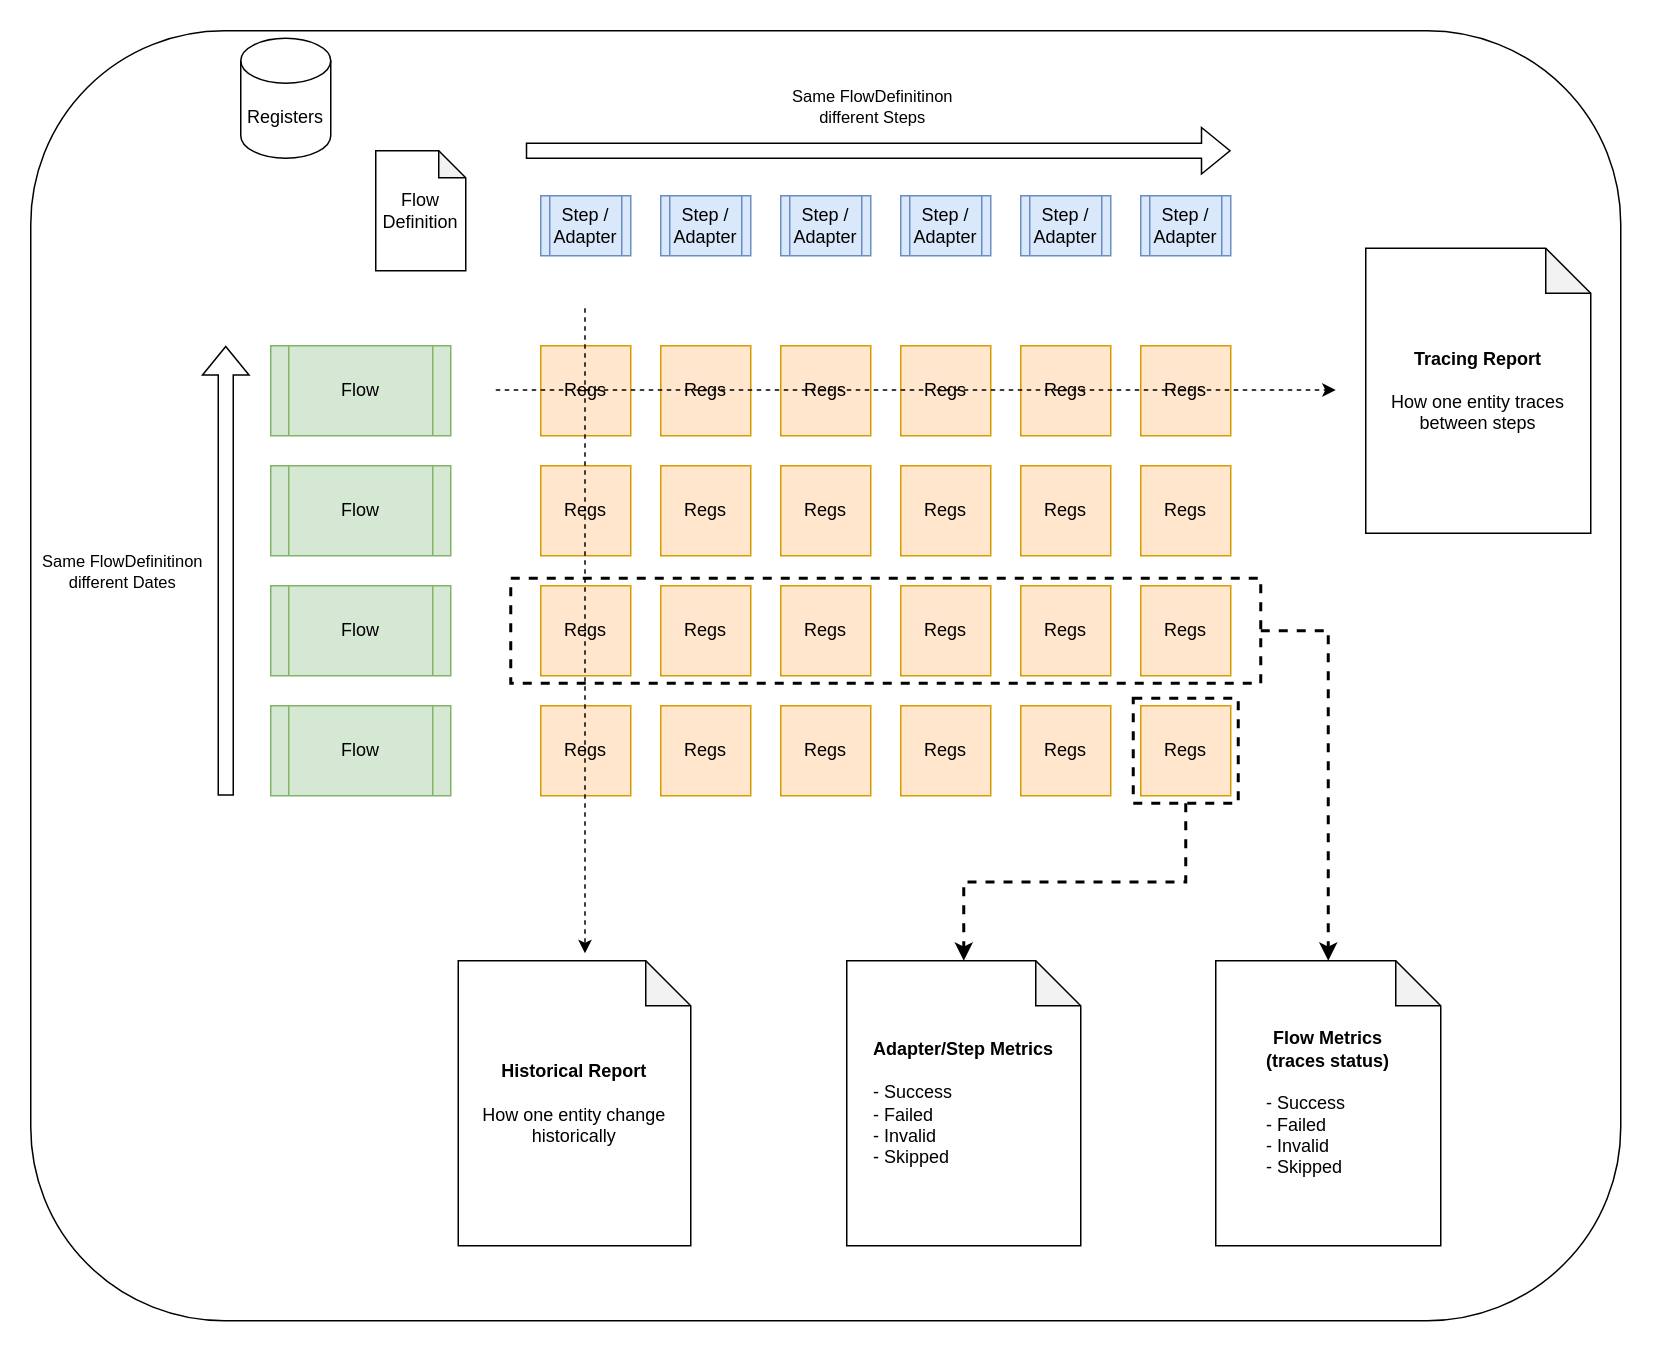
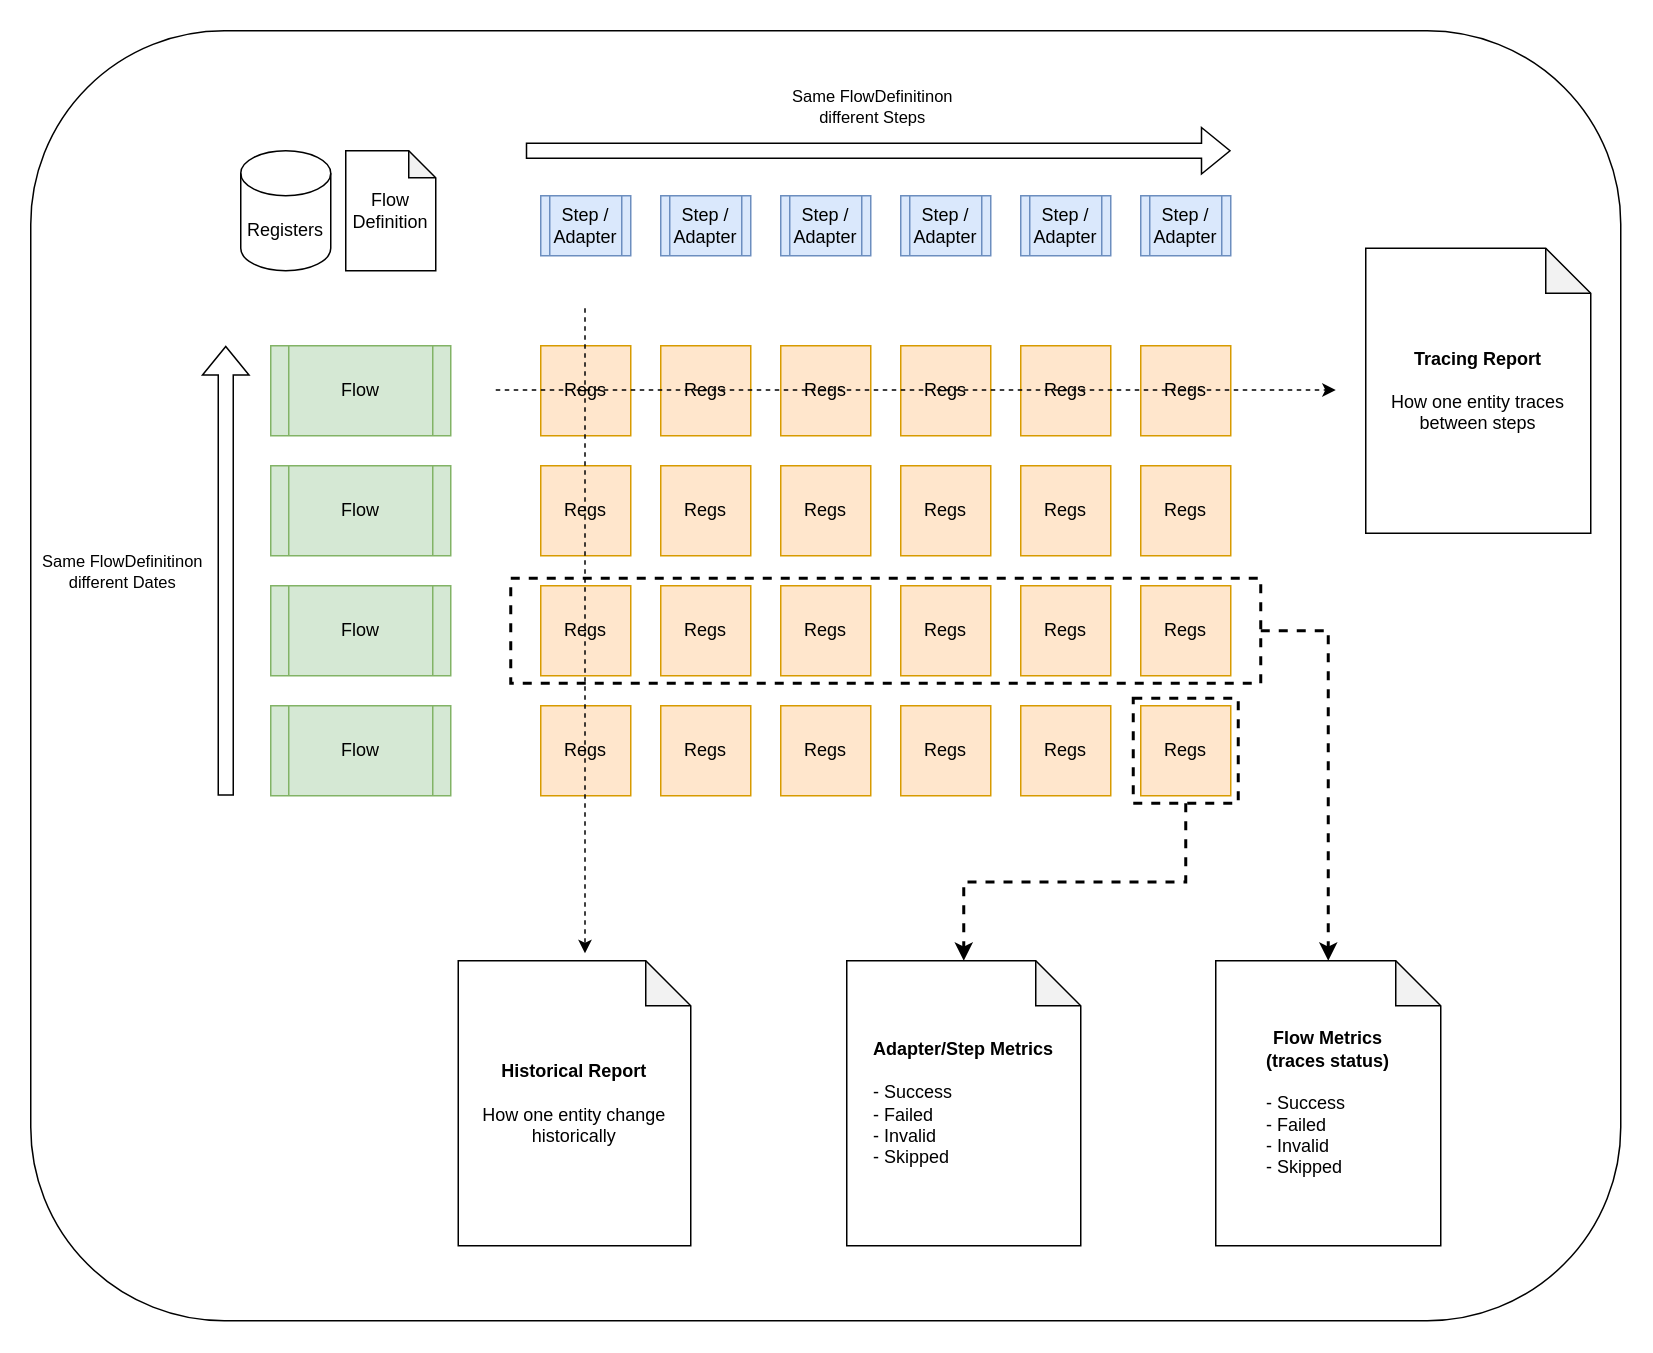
(286, 98) -> (286, 211)
(421, 211) -> (391, 211)
